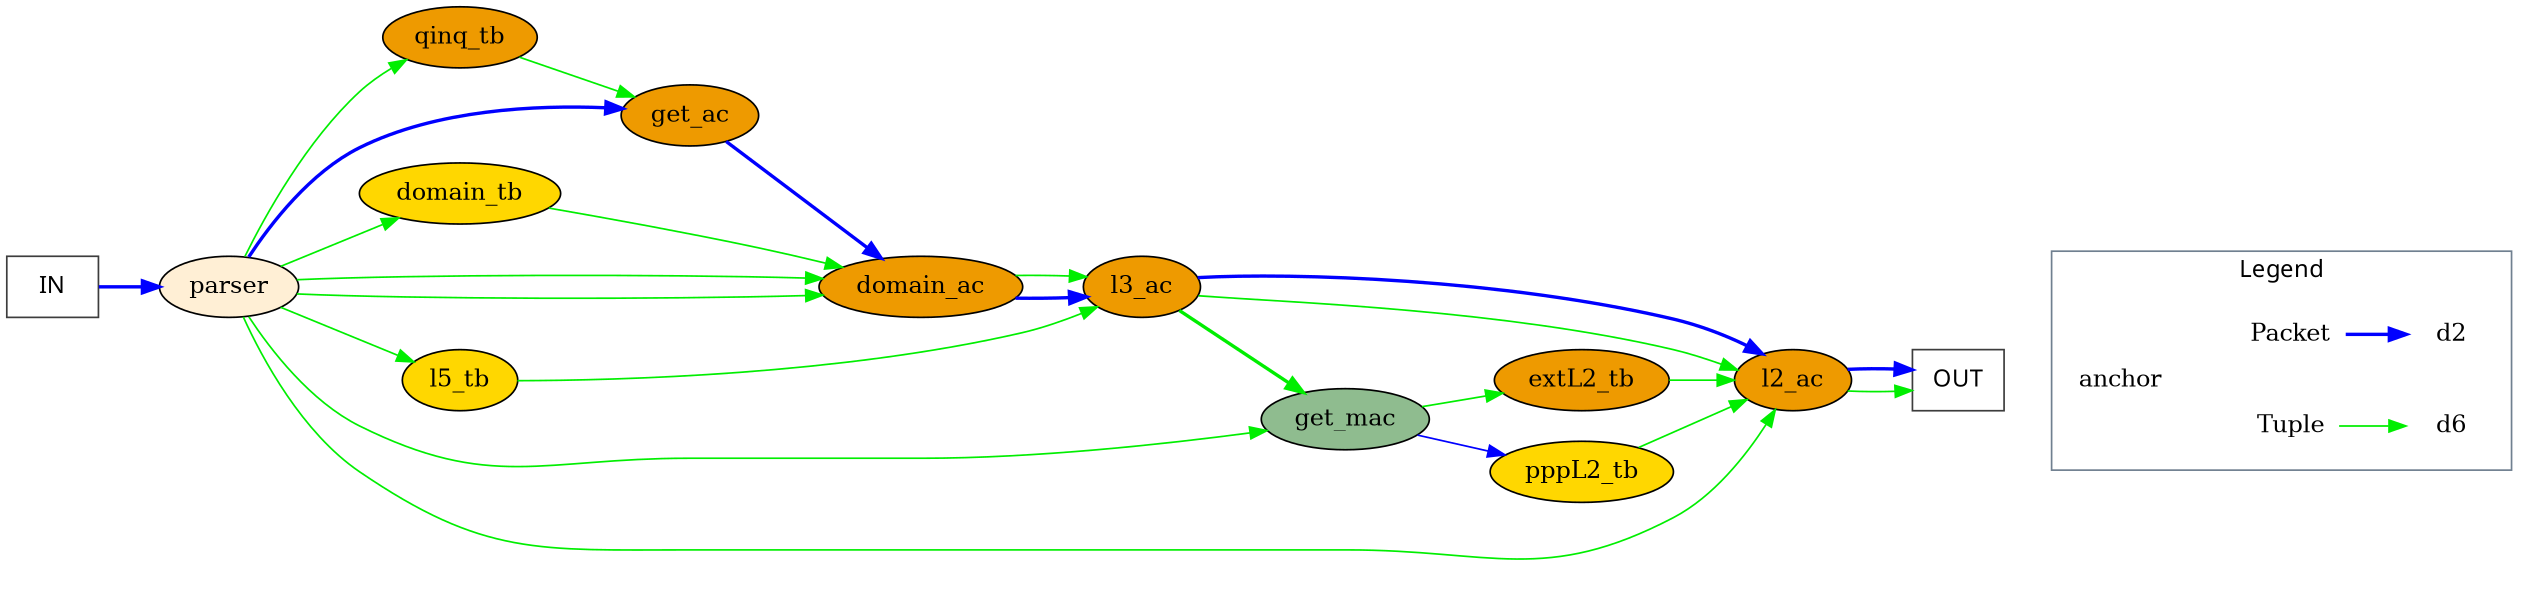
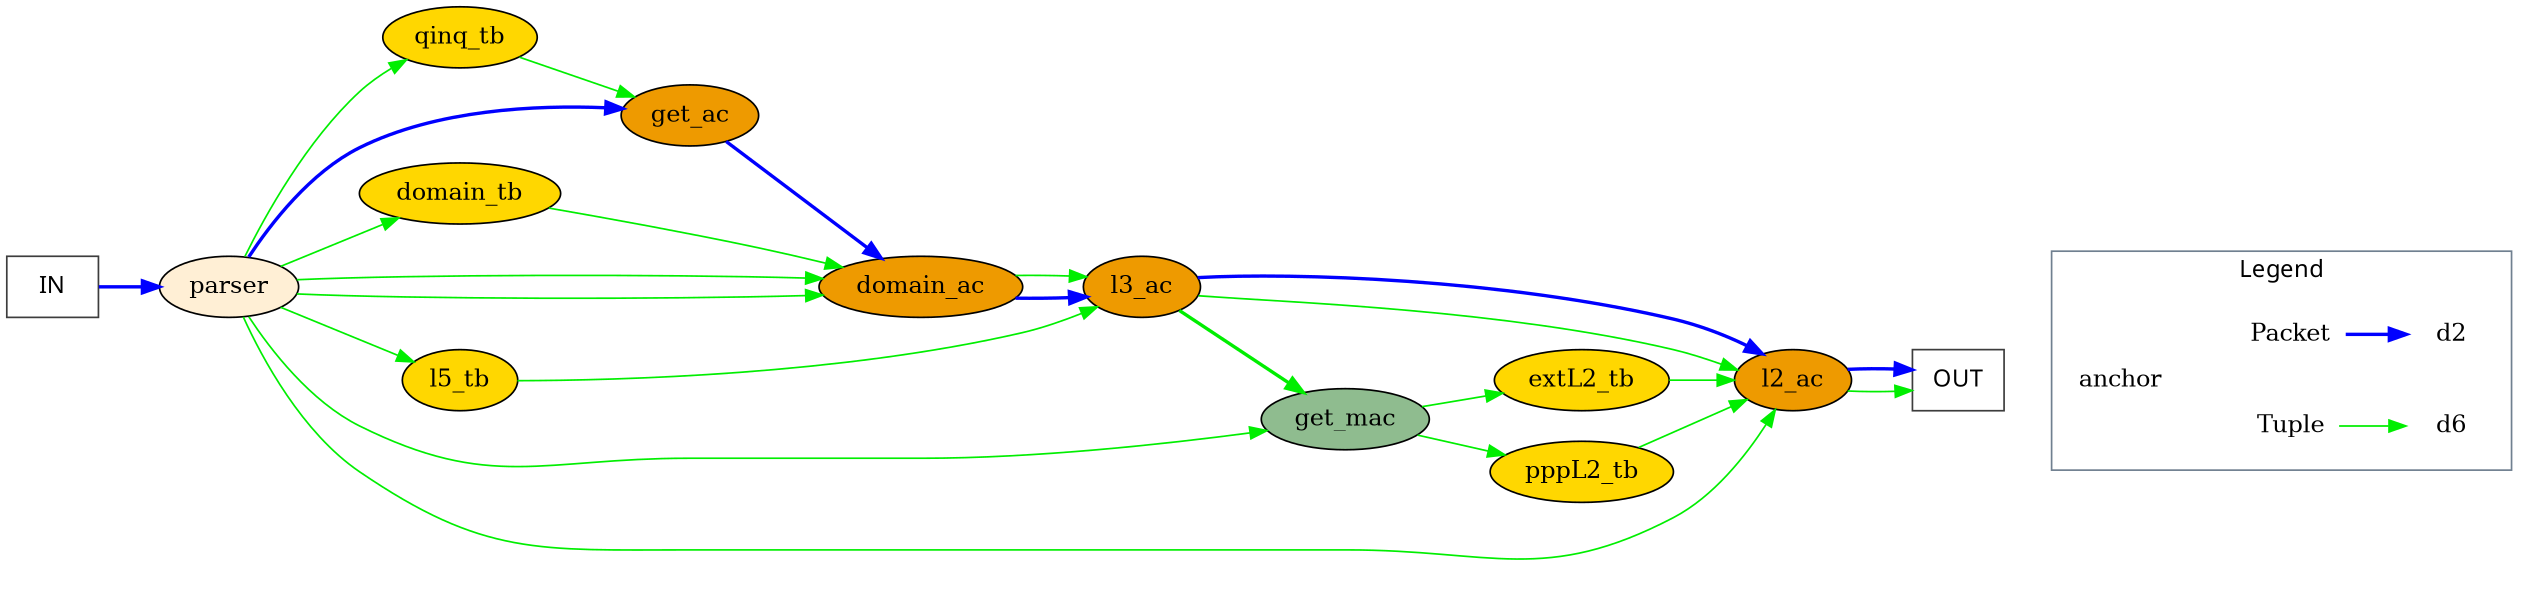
(460, 37) -> (460, 37)
(1582, 380) -> (1582, 380)
(1453, 443) -> (1453, 443)
